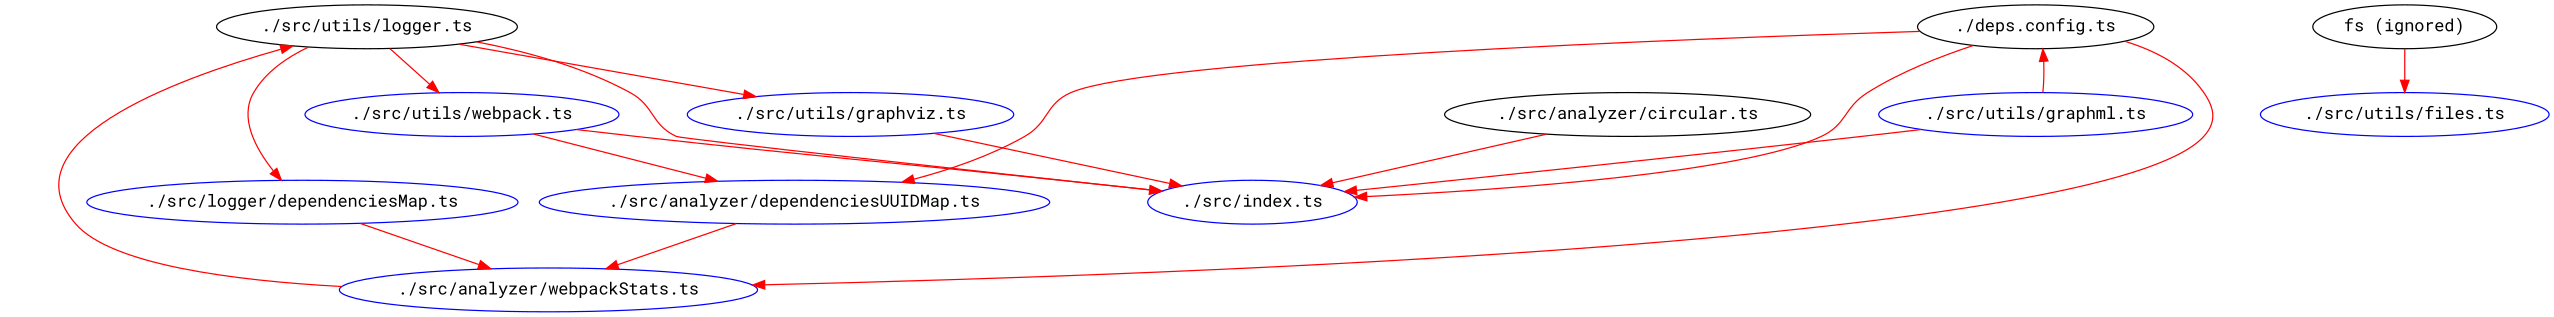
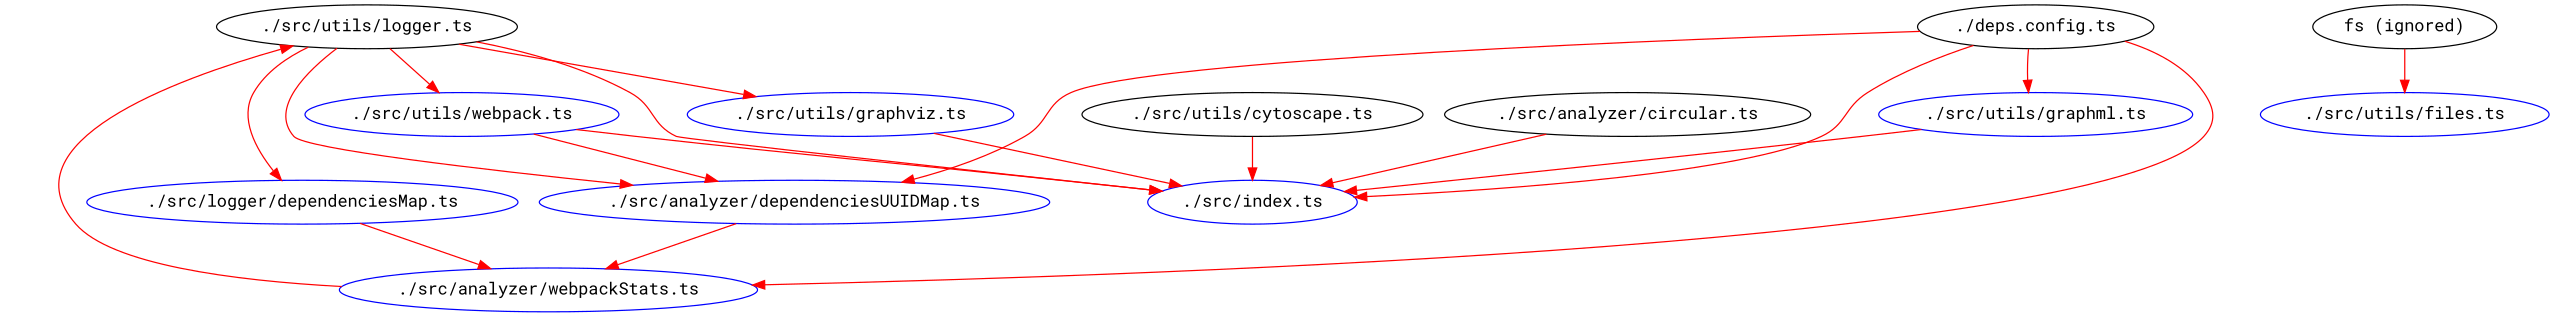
(2044, 77) -> (2028, 65)
none -> (1253, 114)
none -> (402, 158)
